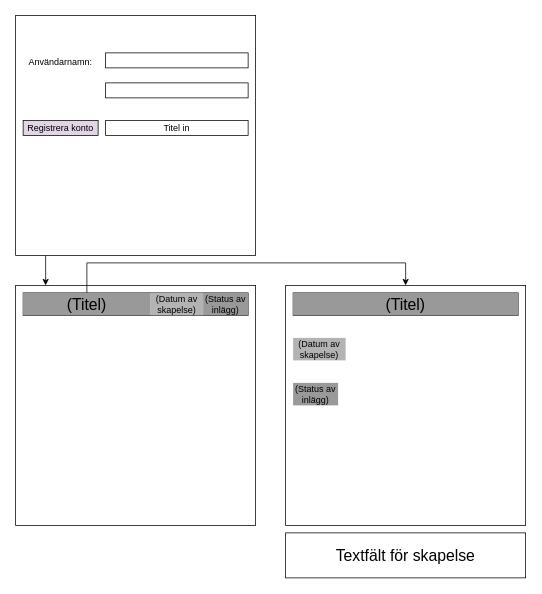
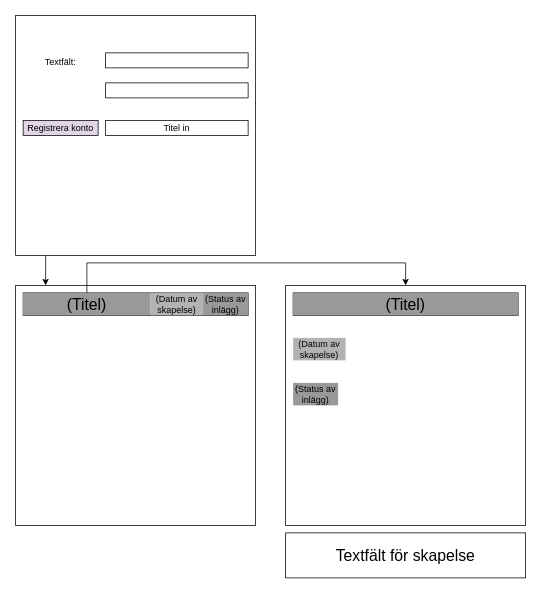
(60, 60) -> (60, 60)
